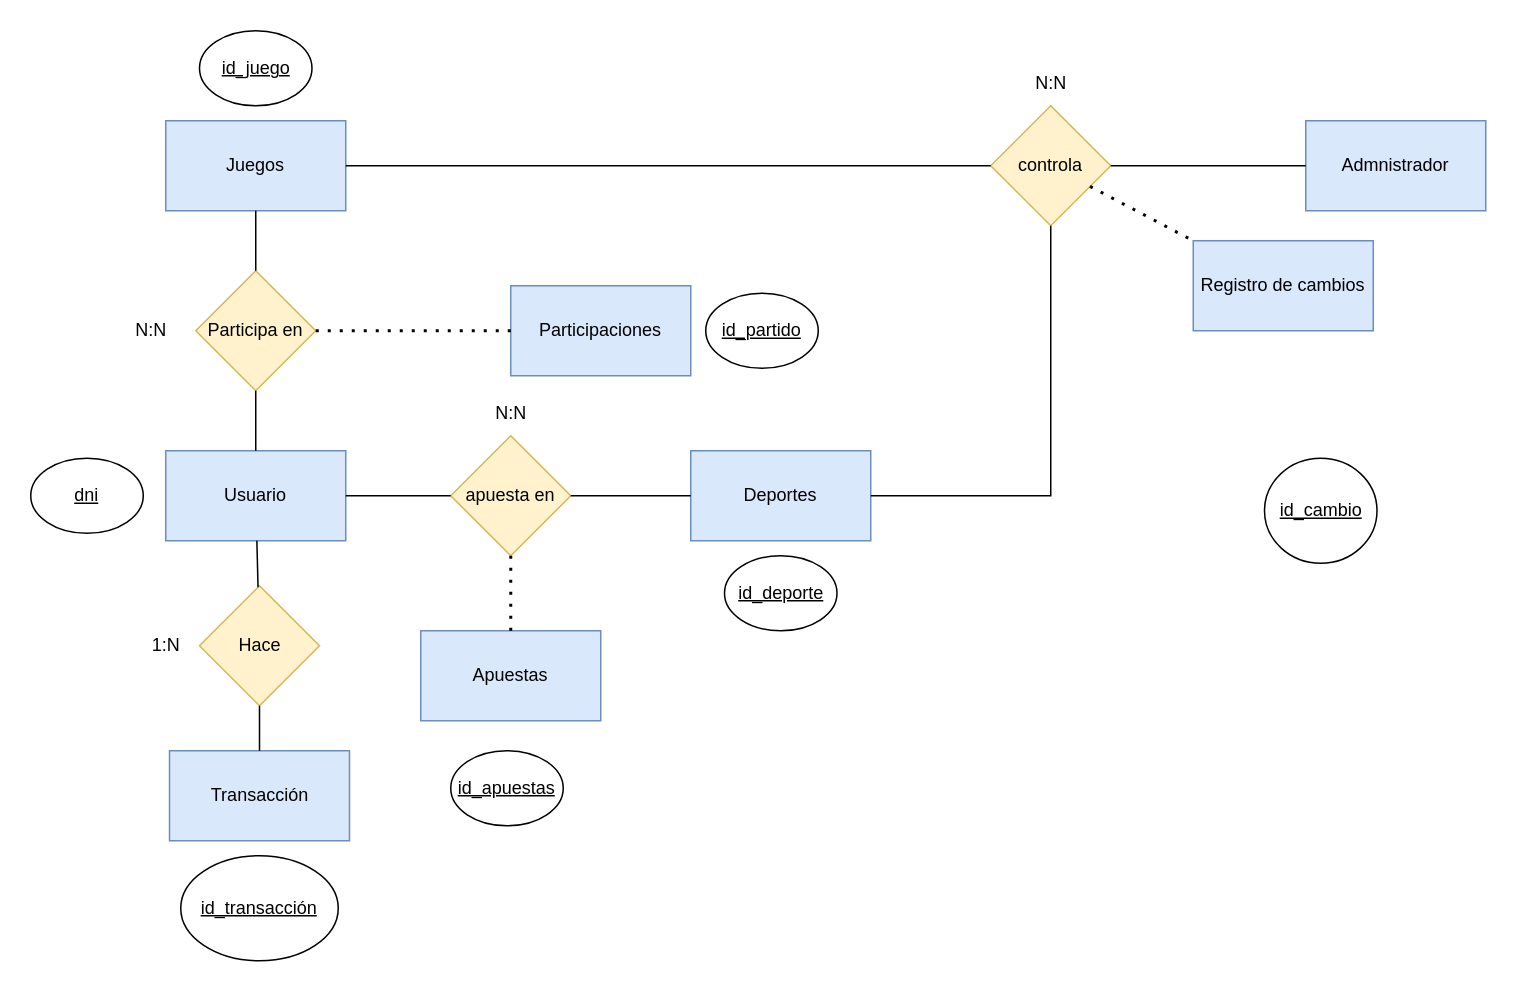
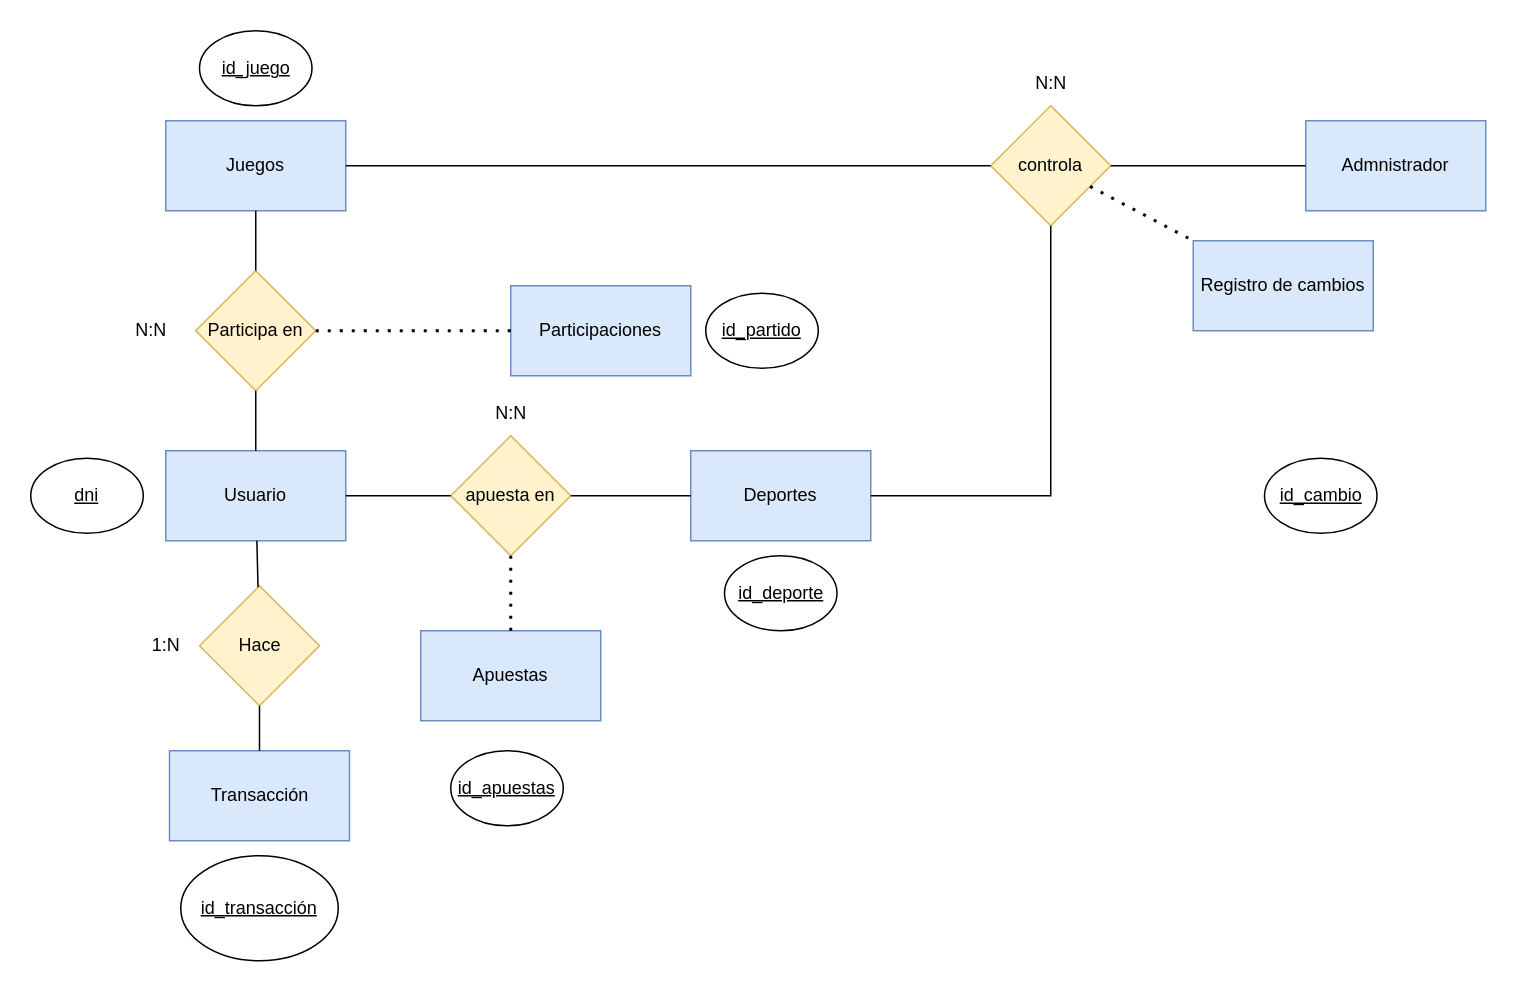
(1321, 511) -> (1321, 496)
